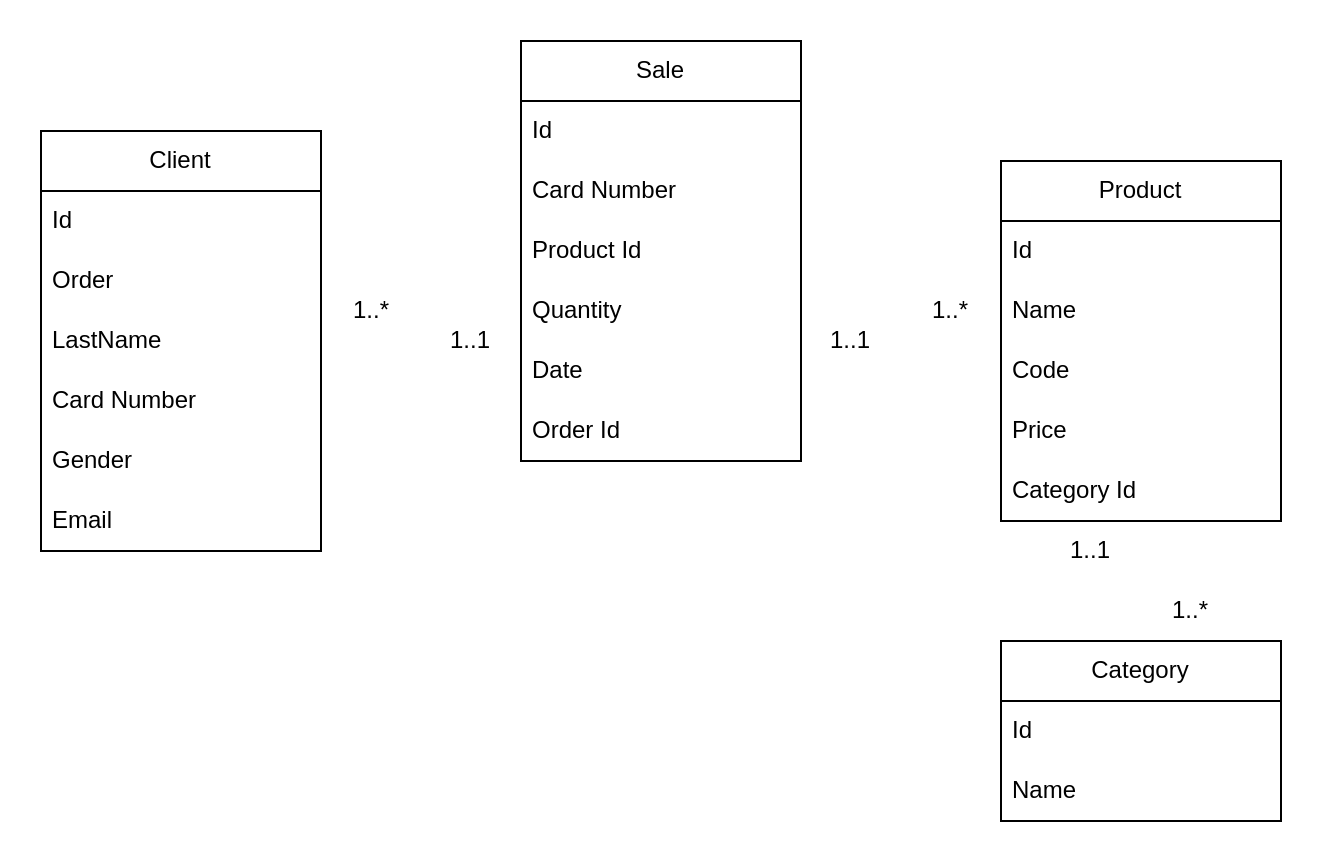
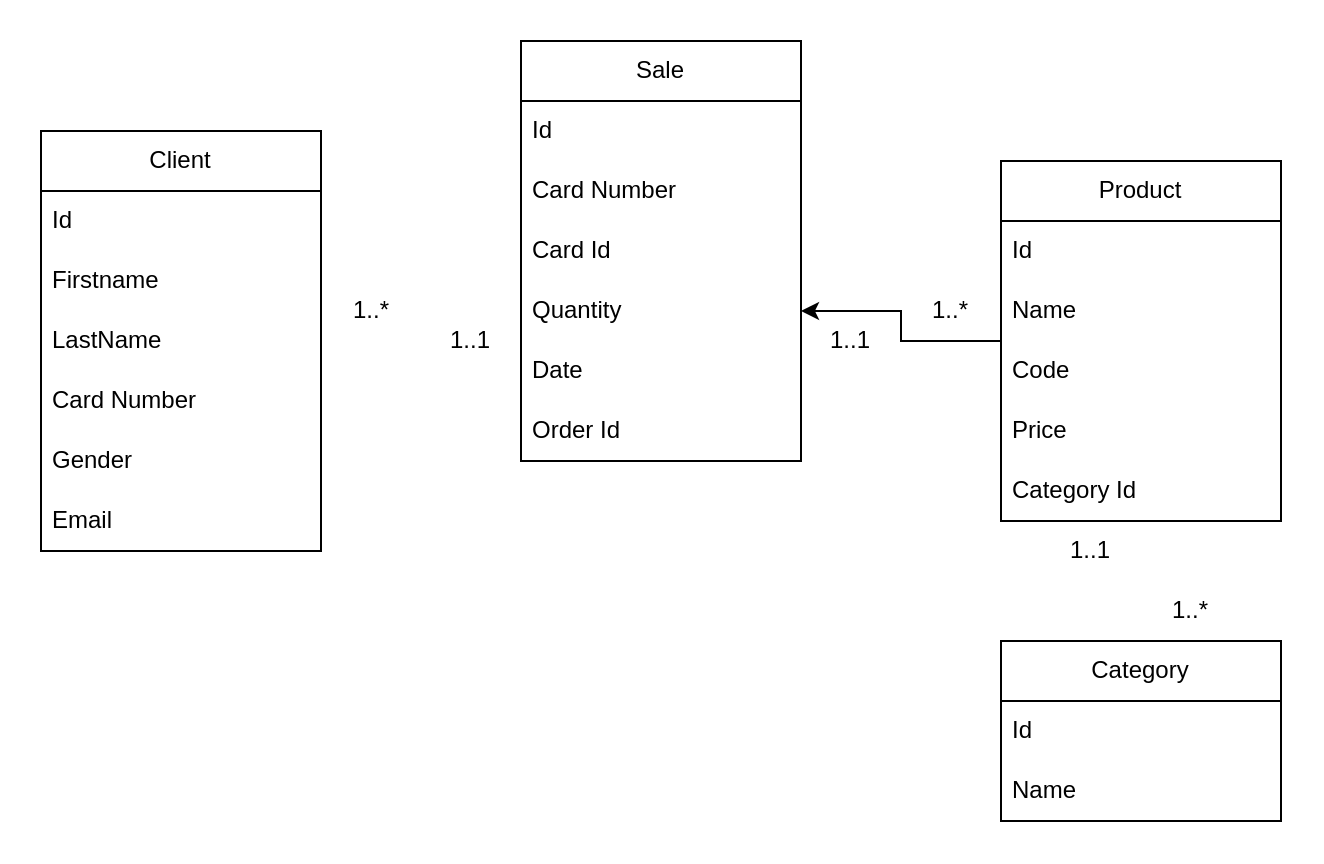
(597, 251) -> (577, 251)
(87, 281) -> (110, 281)
none -> (901, 331)
